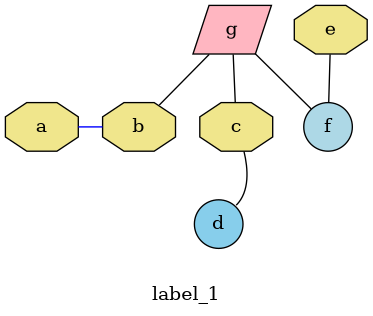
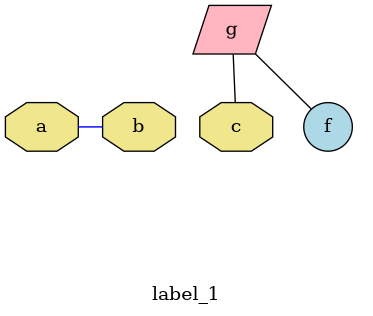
(331, 30) -> none
(184, 80) -> none
(219, 224) -> none
